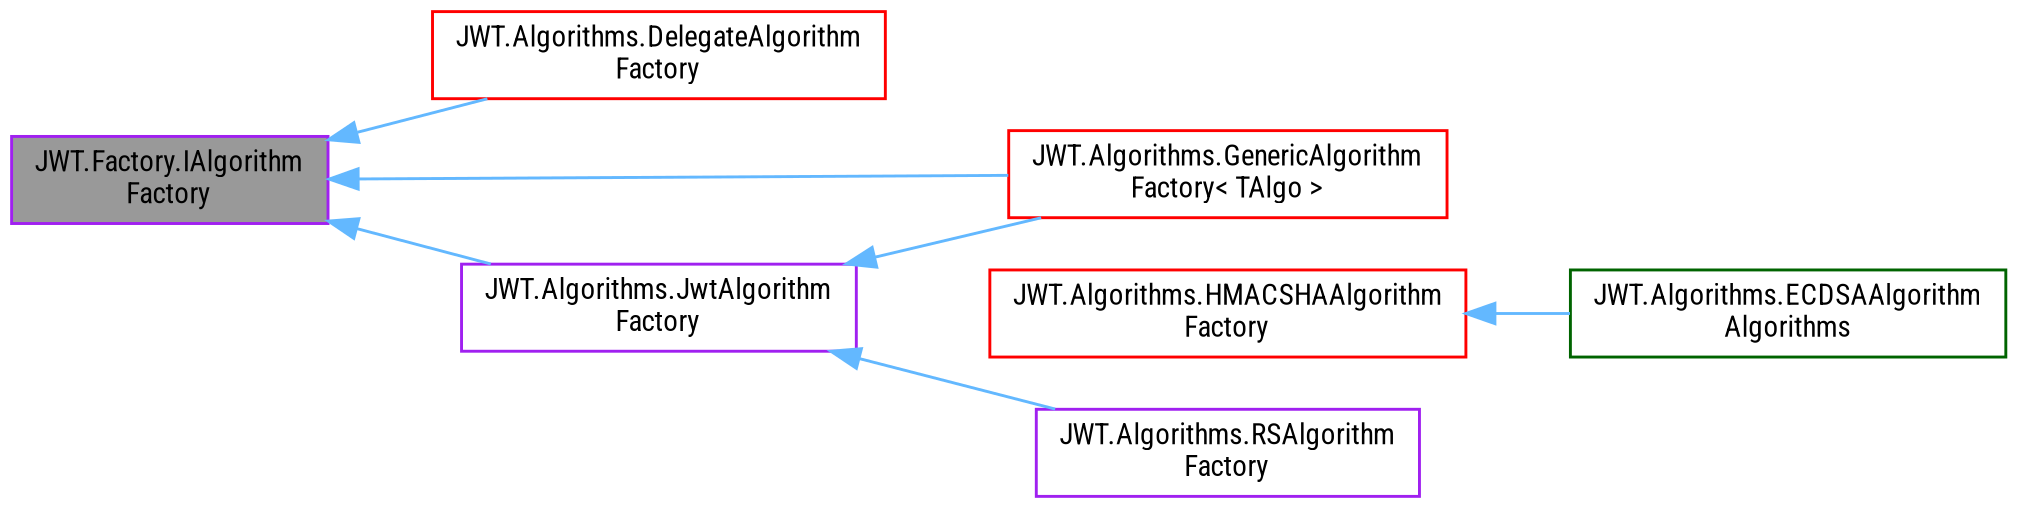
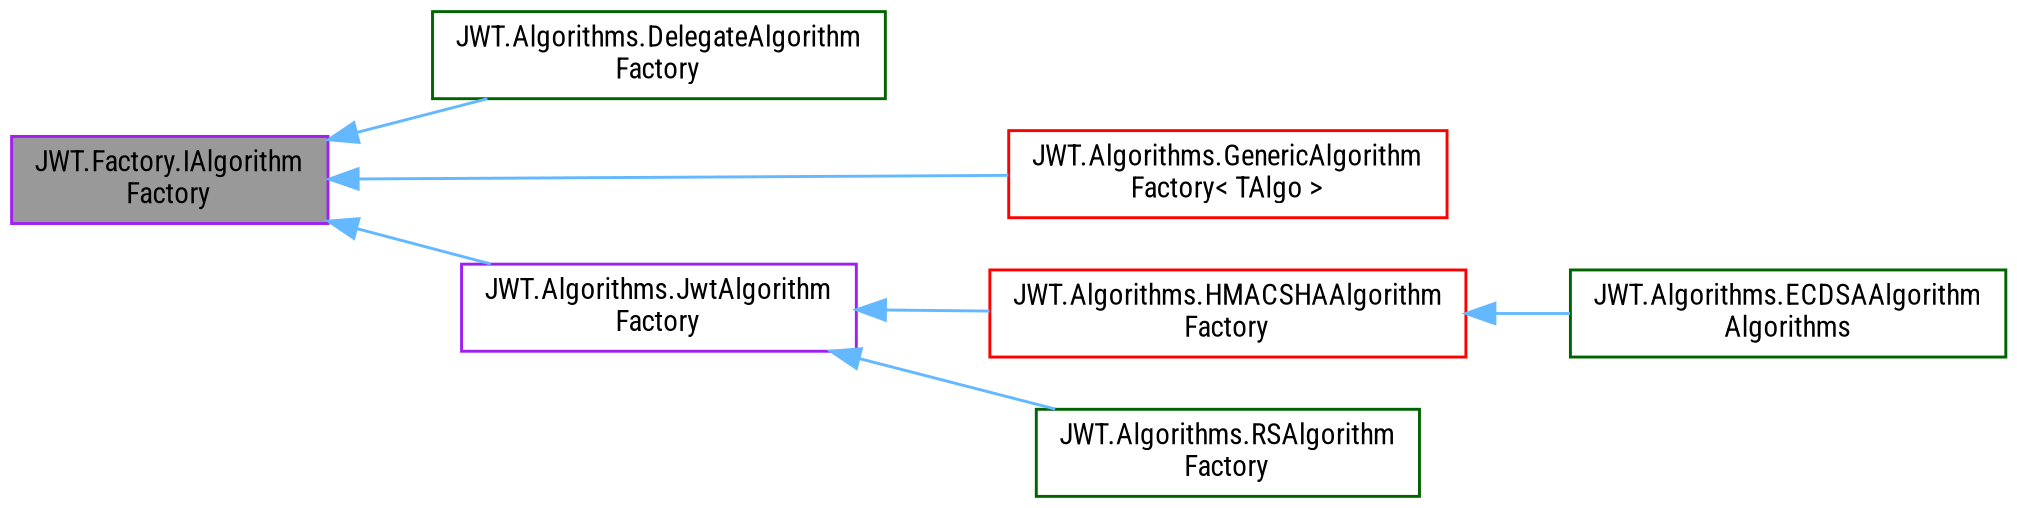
(659, 55) -> (659, 55)
(958, 238) -> (938, 311)
(1228, 453) -> (1228, 453)
